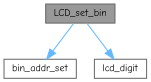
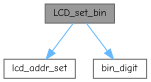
(40, 69) -> (40, 69)
(120, 69) -> (120, 69)
